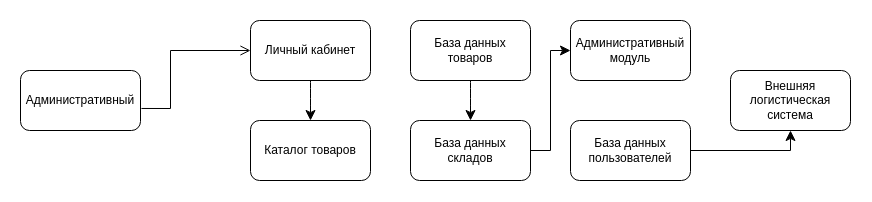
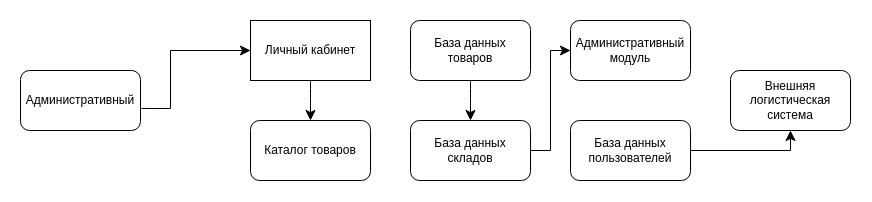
(243, 51) -> (241, 51)
(311, 51) -> (311, 51)
